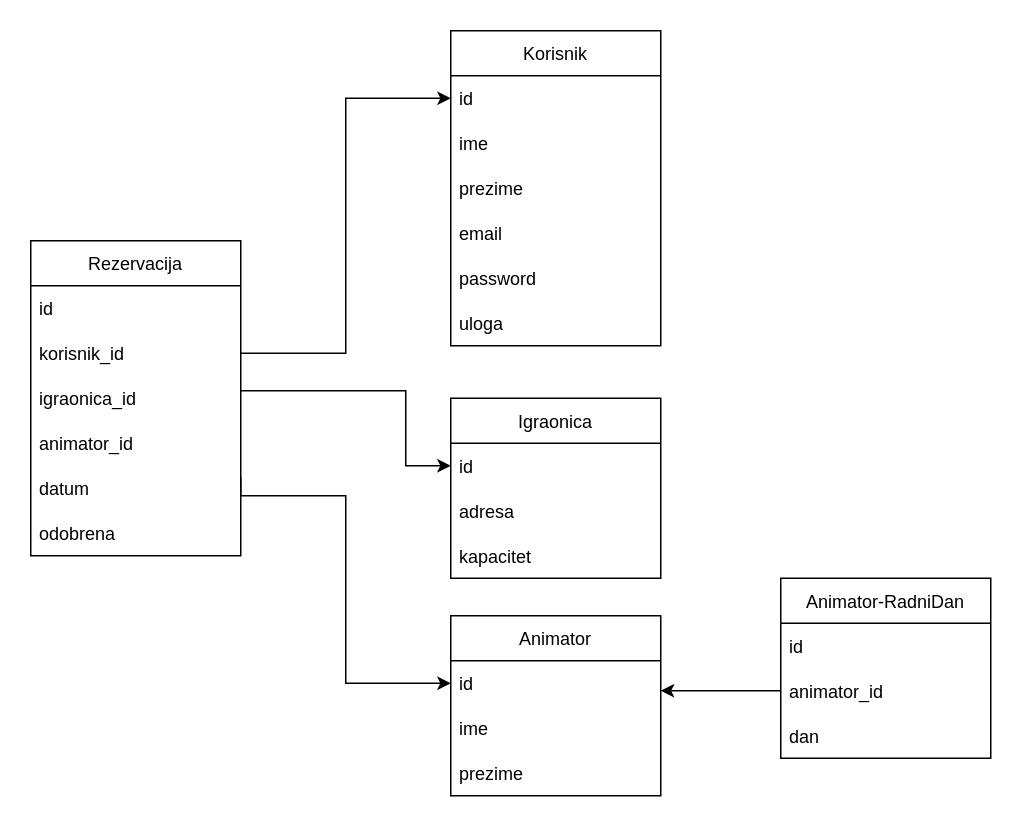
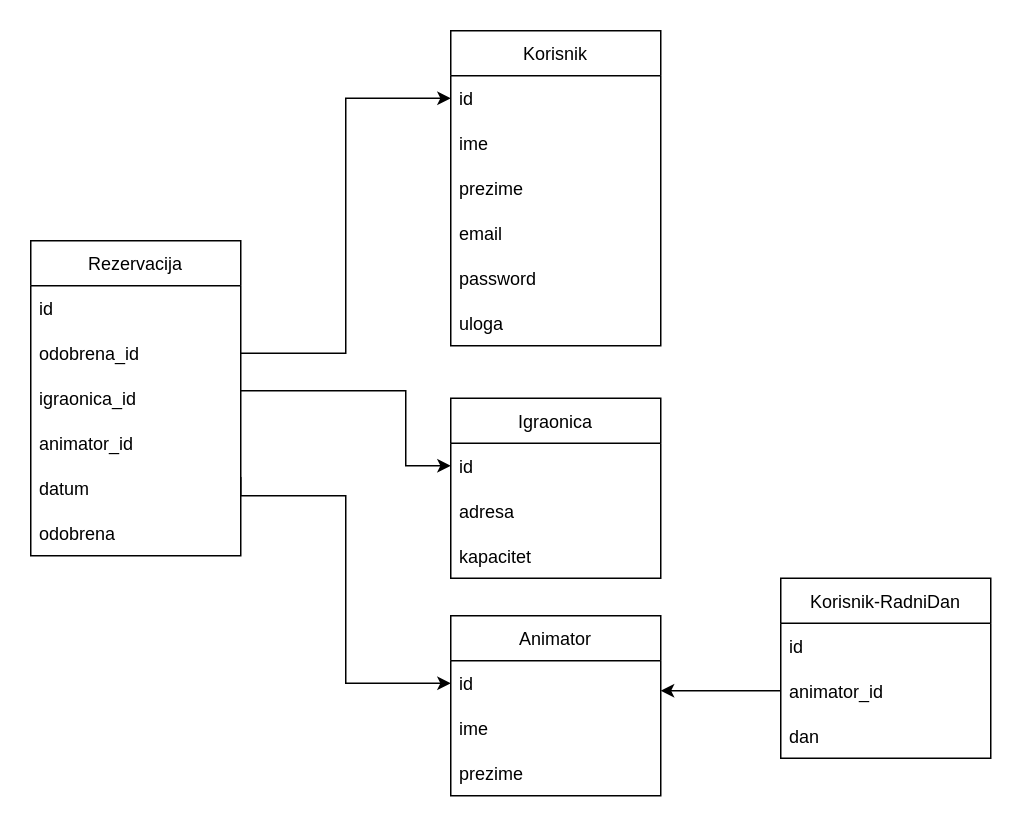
(87, 354) -> (92, 354)
(885, 602) -> (885, 602)
